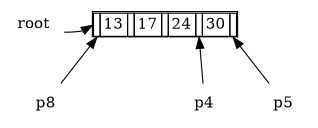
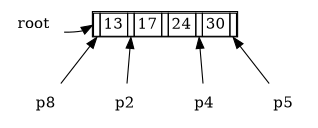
none -> (125, 103)
